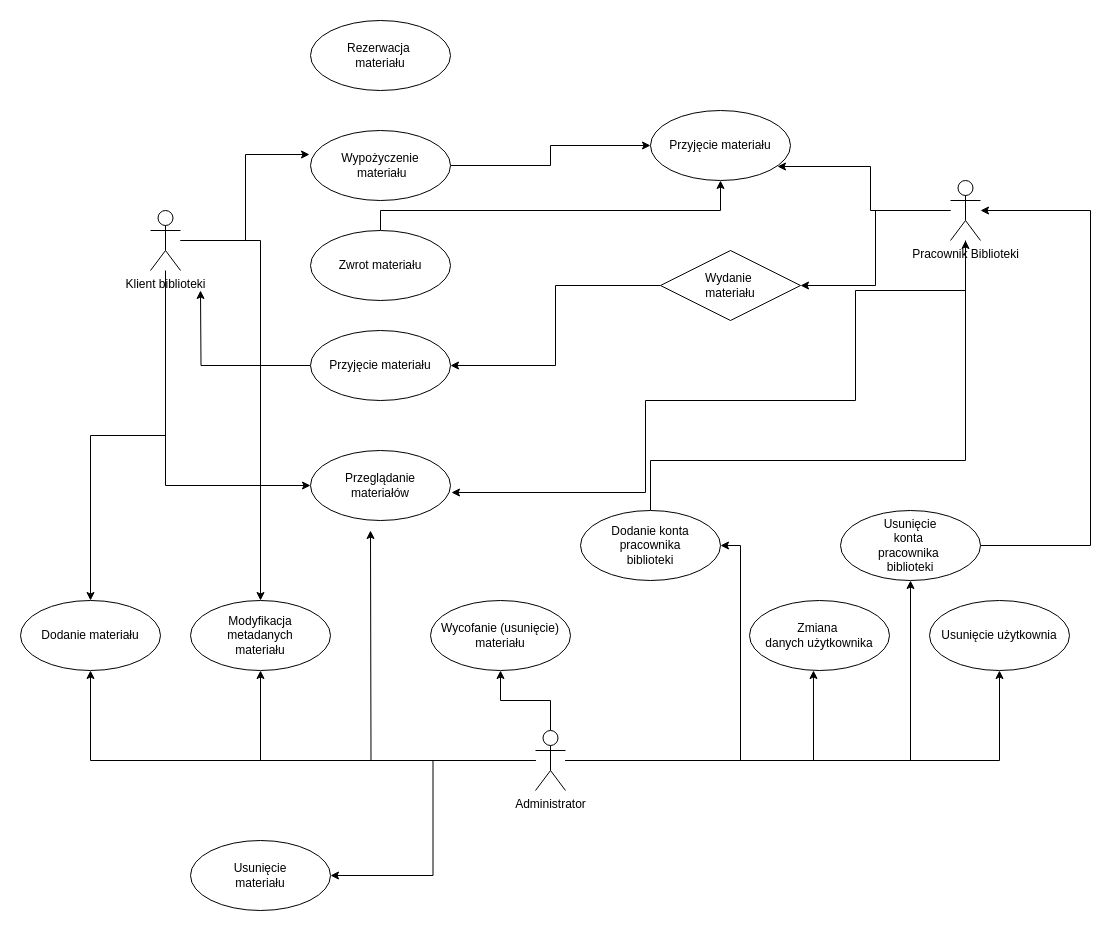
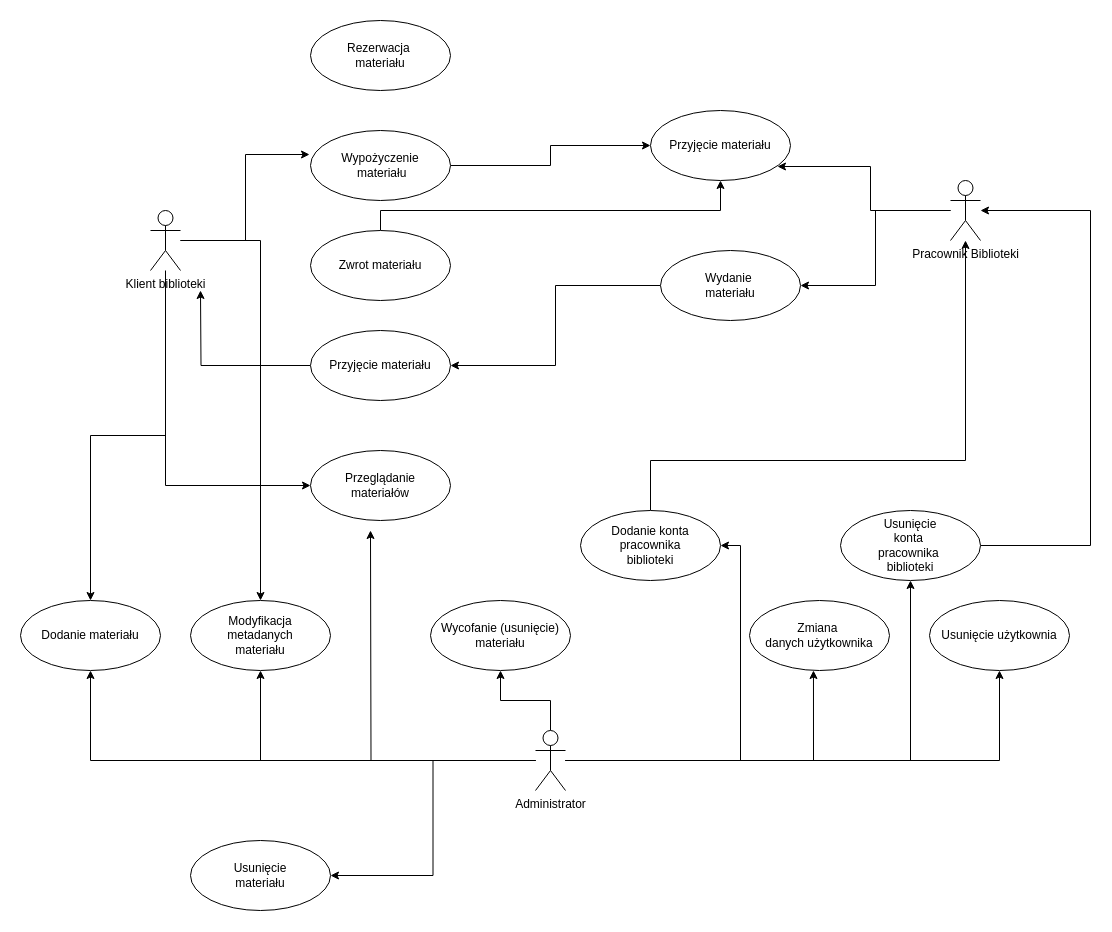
(731, 286) -> (731, 286)
(720, 401) -> none
